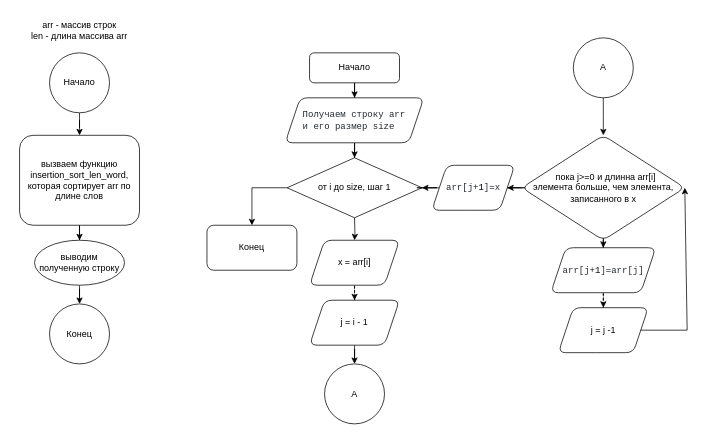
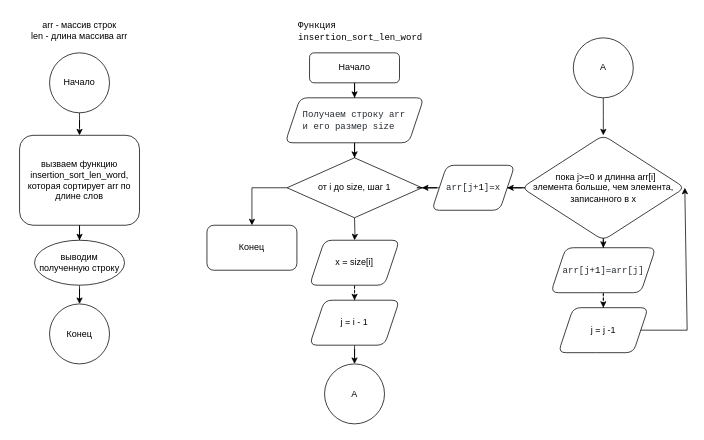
none -> (357, 30)
(354, 263) -> (354, 263)
